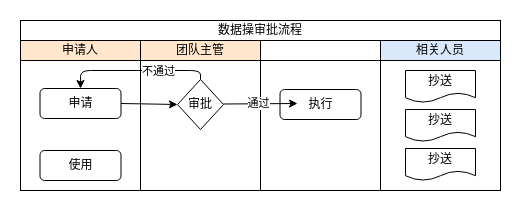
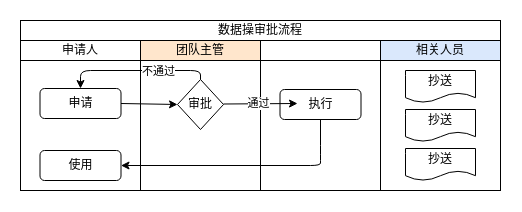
(81, 51) -> (81, 51)
none -> (243, 166)
